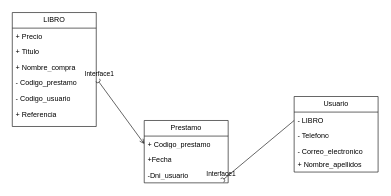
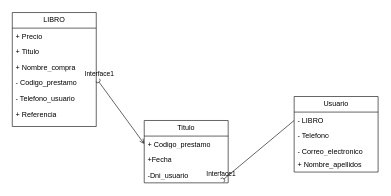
(45, 99) -> (49, 99)
(186, 128) -> (186, 128)
